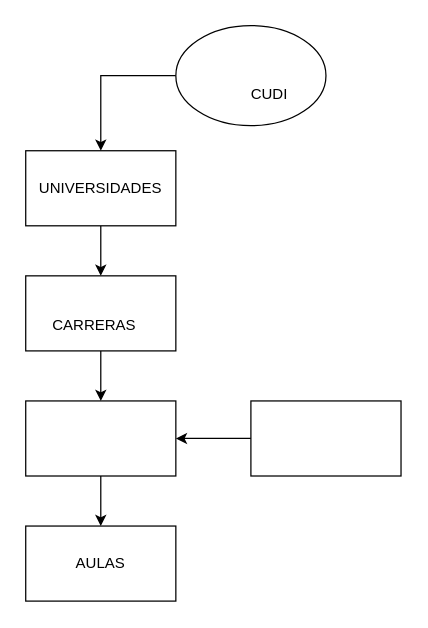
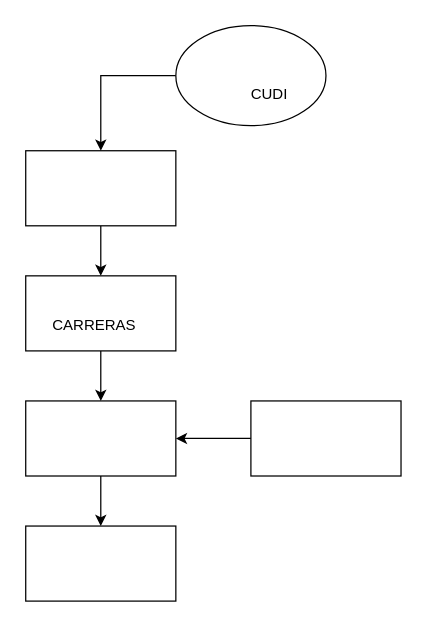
(101, 188) -> none
(101, 563) -> none
